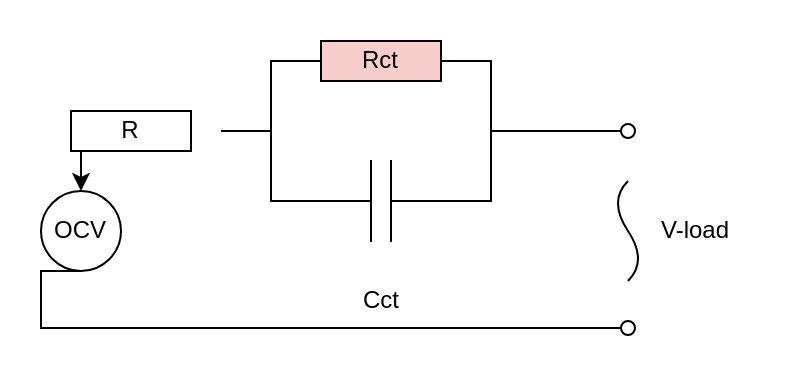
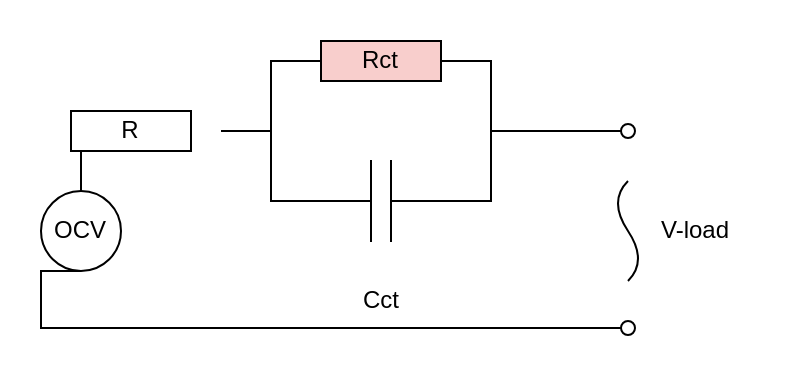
(81, 176) -> (81, 181)
